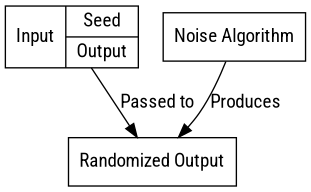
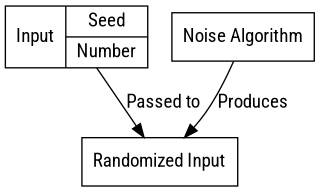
(102, 52) -> (107, 52)
(152, 162) -> (160, 162)
